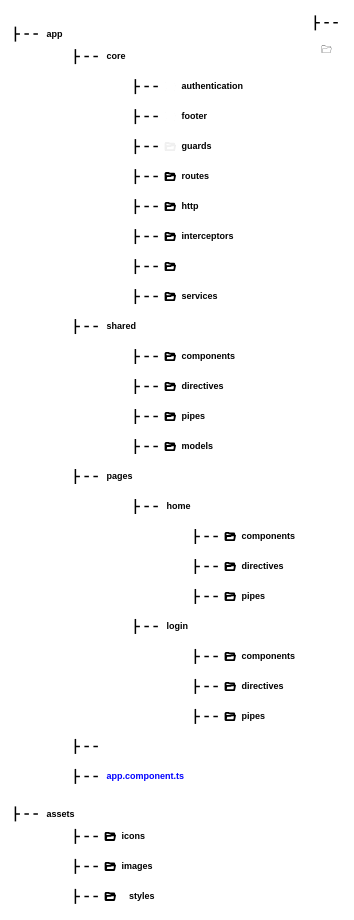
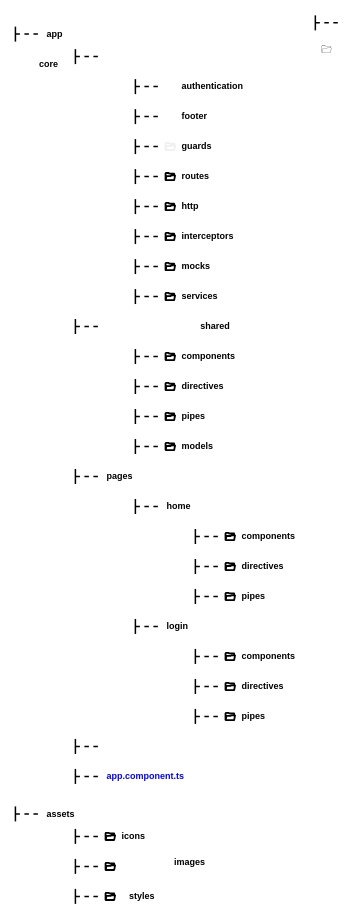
(120, 57) -> (53, 64)
none -> (199, 267)
(120, 327) -> (214, 327)
(139, 867) -> (192, 863)
